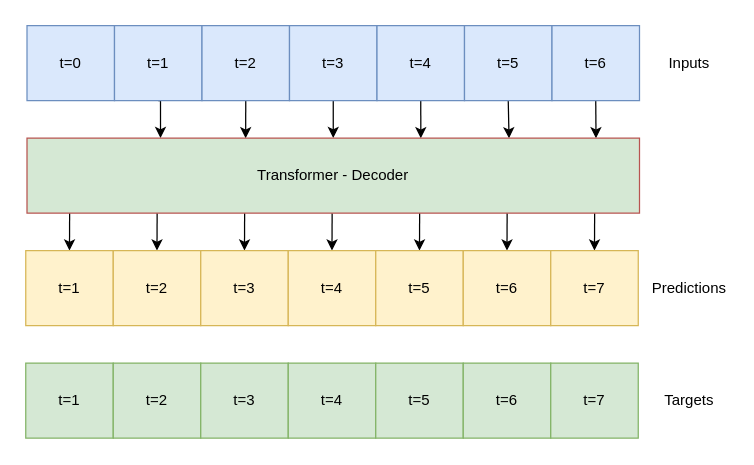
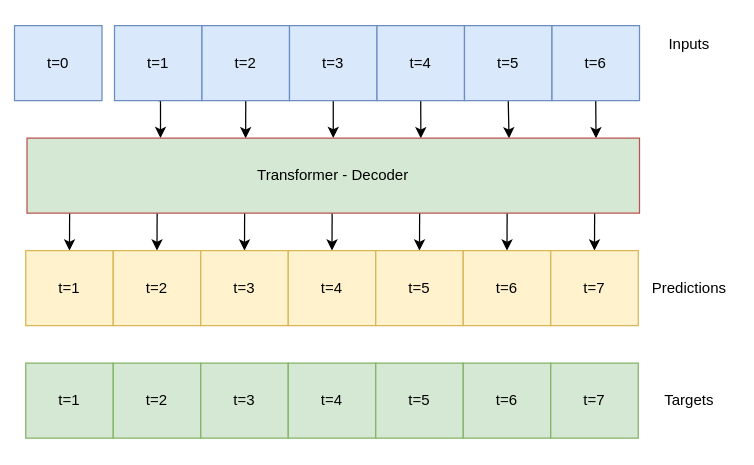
(71, 63) -> (58, 63)
(689, 63) -> (689, 44)
